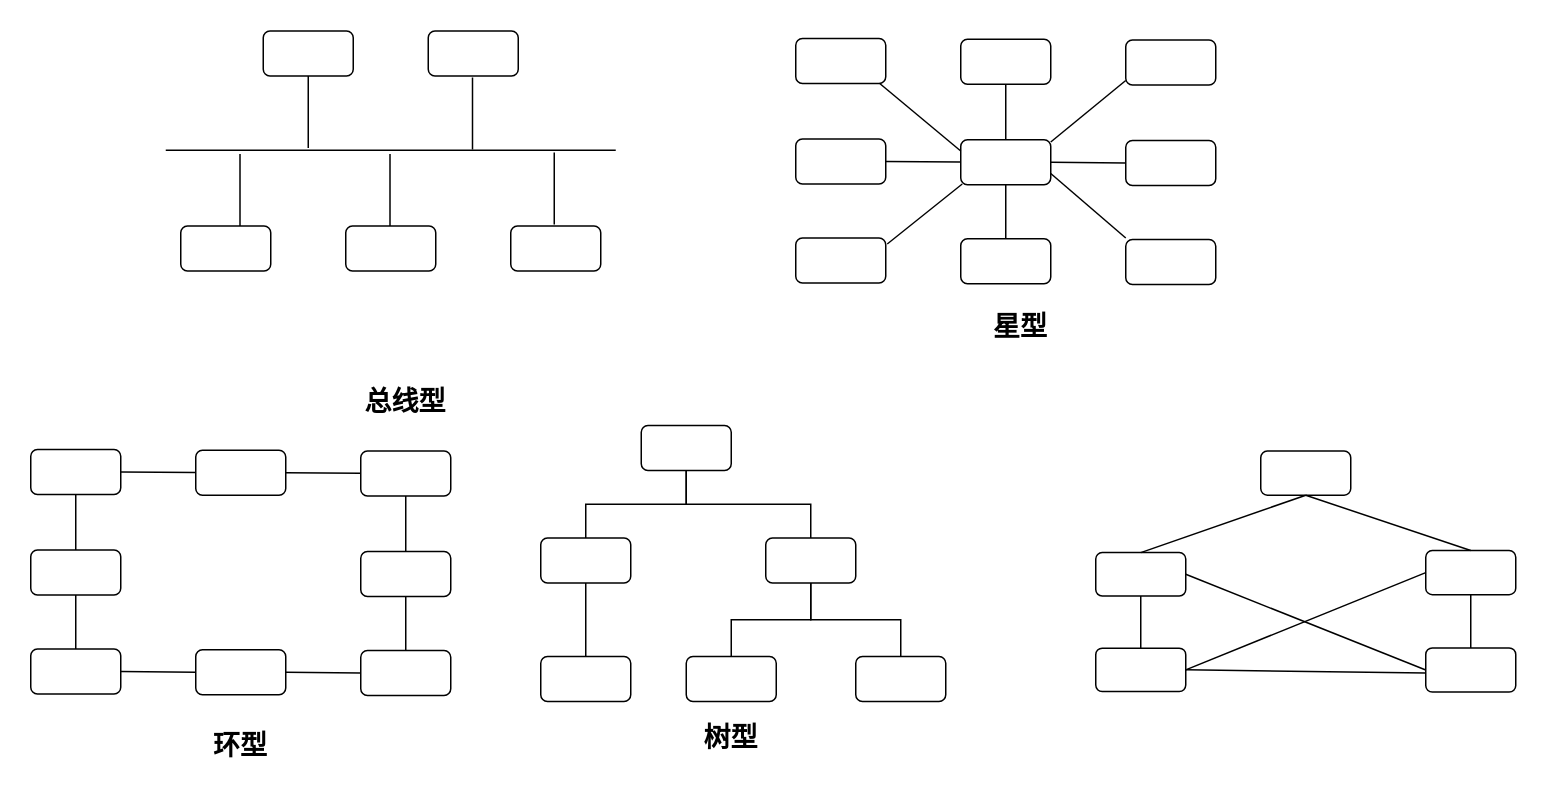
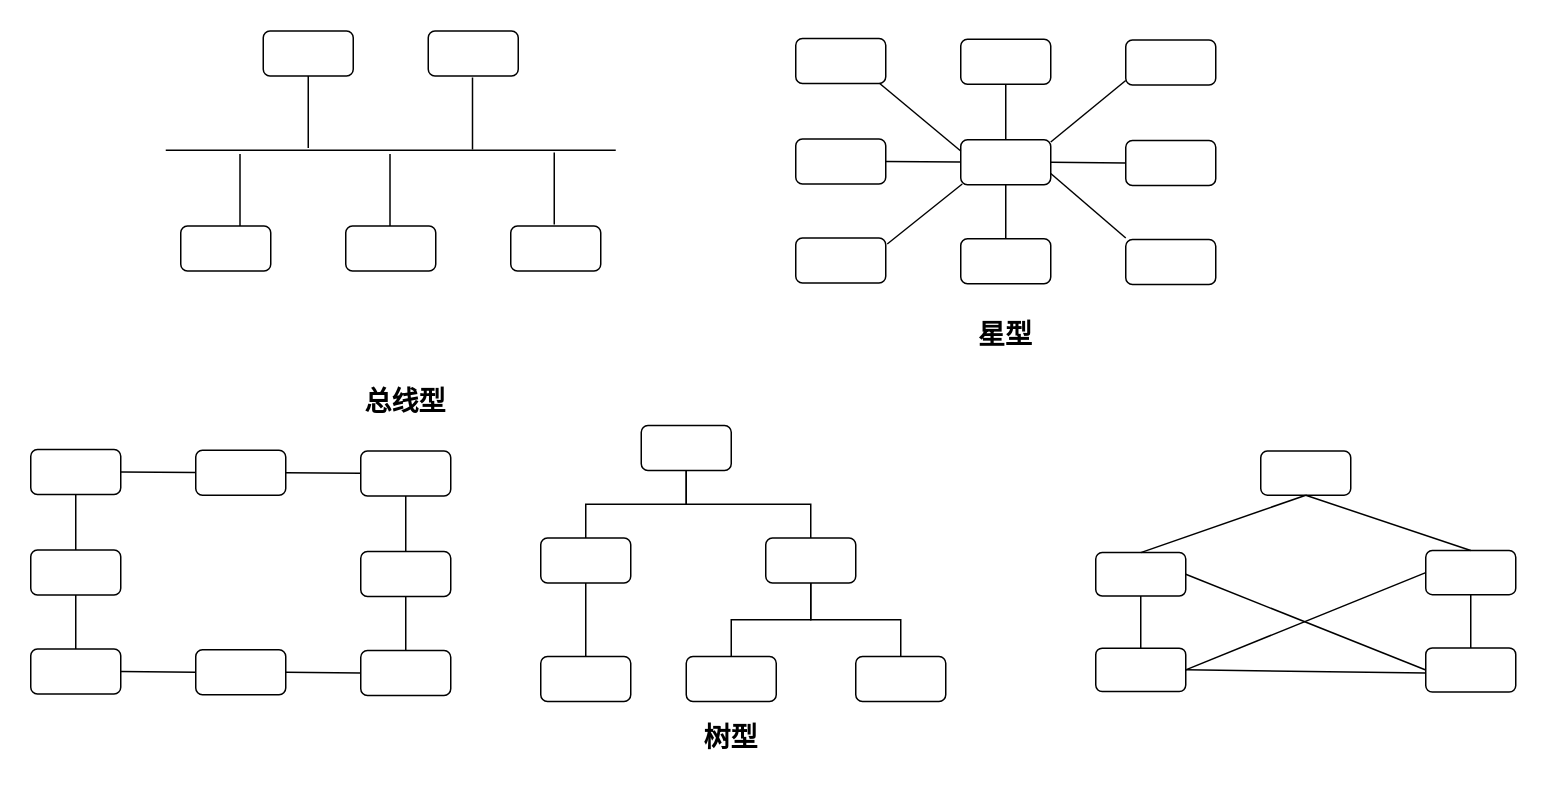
(1021, 328) -> (1006, 335)
(241, 746) -> none
